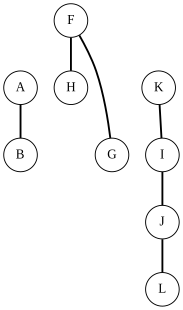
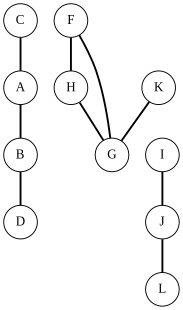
none -> (21, 21)
none -> (91, 121)
(161, 121) -> (135, 121)
none -> (21, 222)
